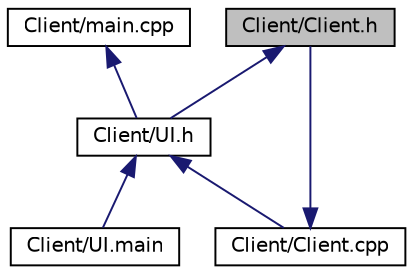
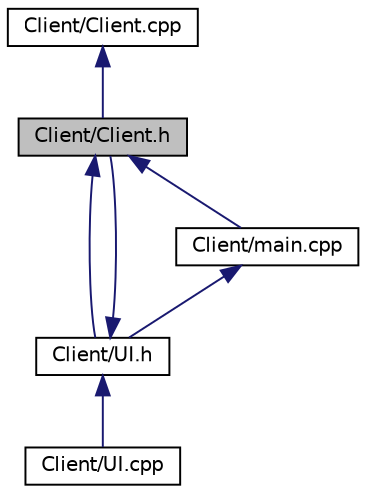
none -> (193, 197)
(236, 197) -> (116, 237)
(95, 247) -> (103, 466)
